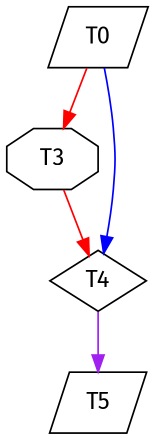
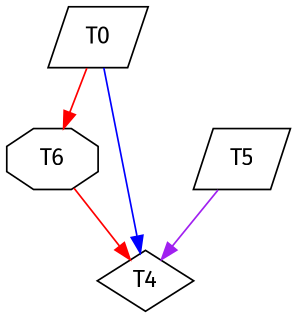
(52, 159) -> (52, 159)
(98, 333) -> (195, 218)
